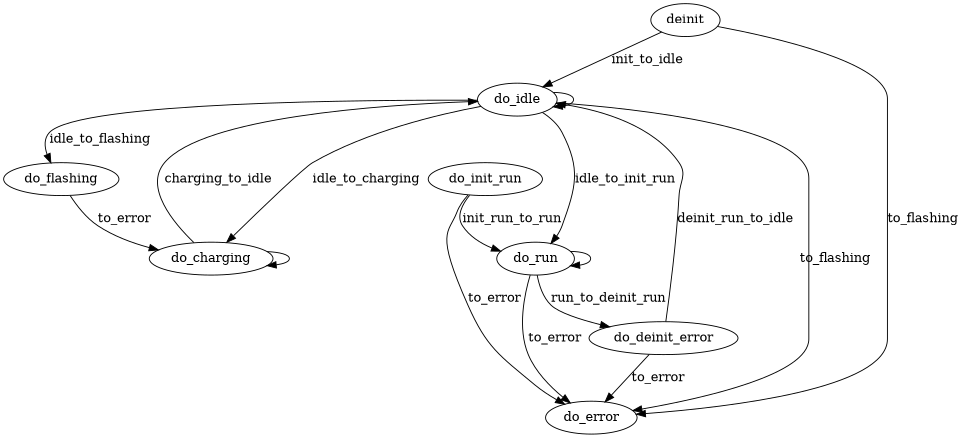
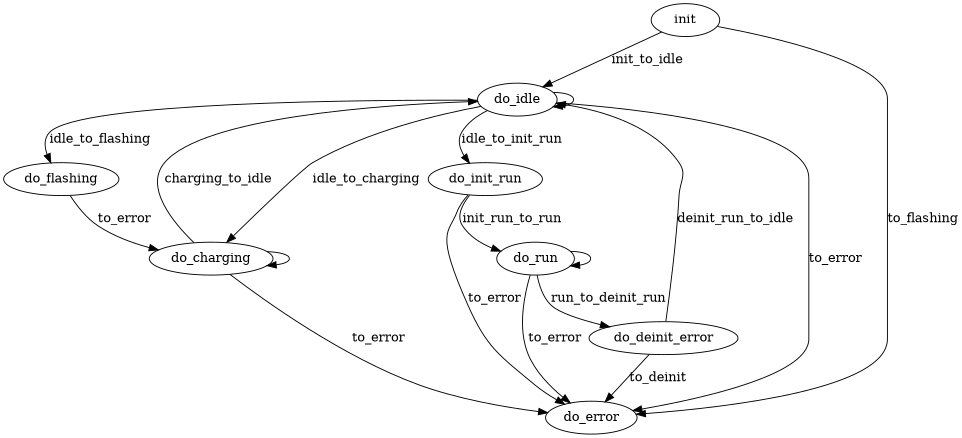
(685, 20) -> (685, 20)
(574, 171) -> (464, 129)
(835, 259) -> (835, 259)
none -> (374, 365)
(658, 378) -> (658, 378)
